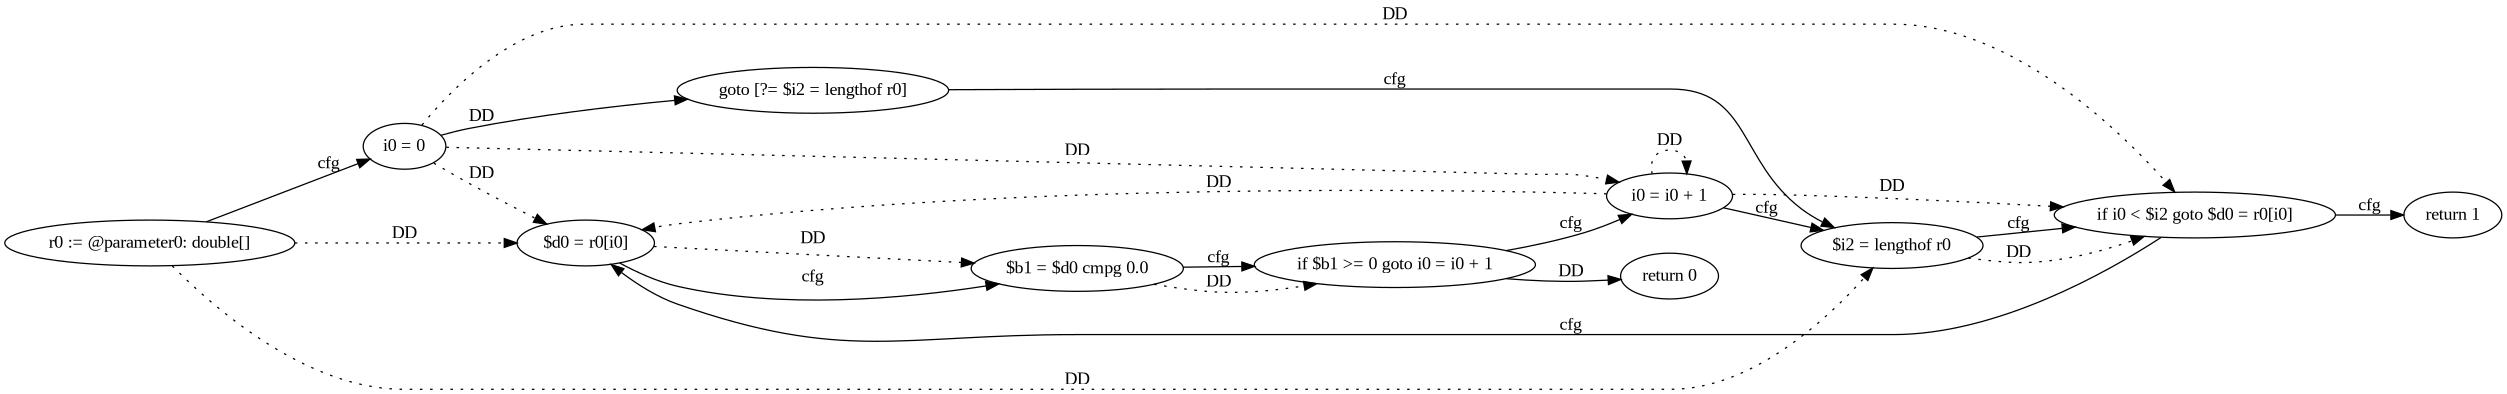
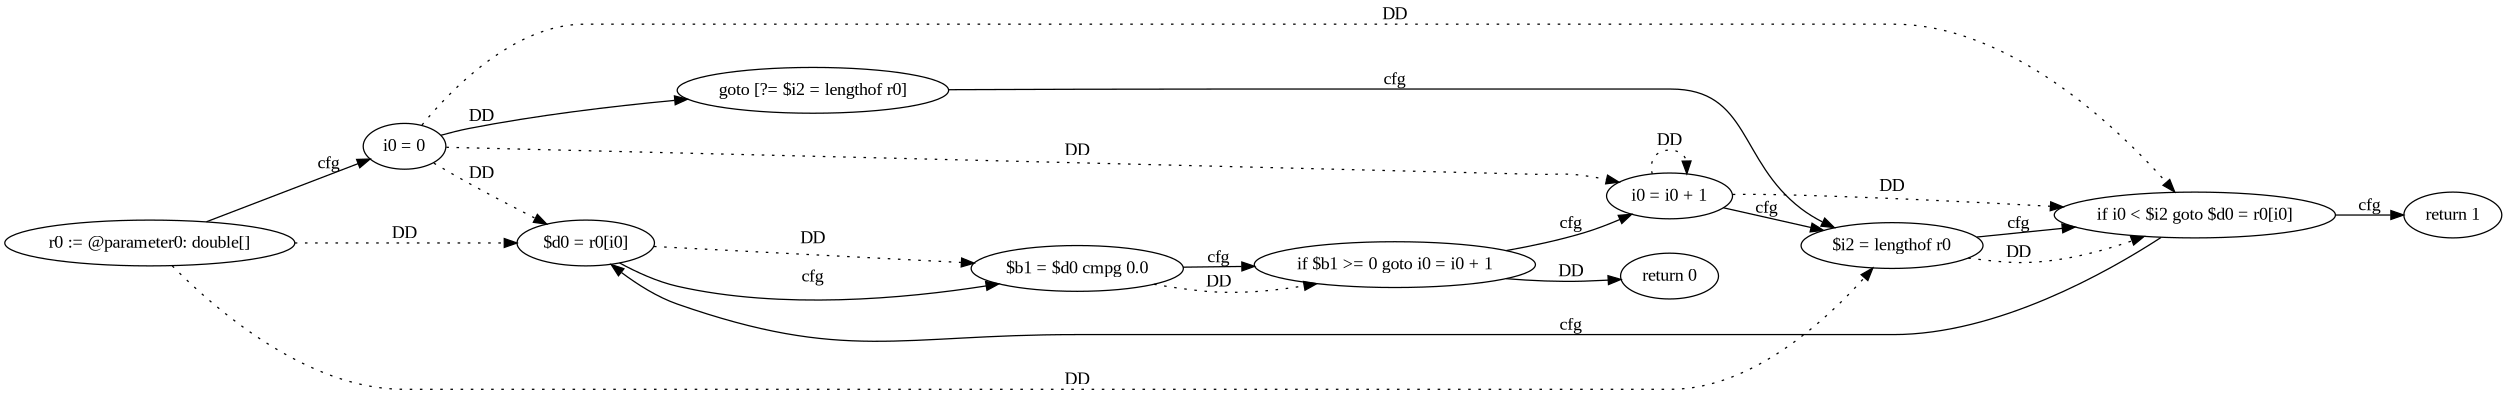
(1130, 194) -> none
